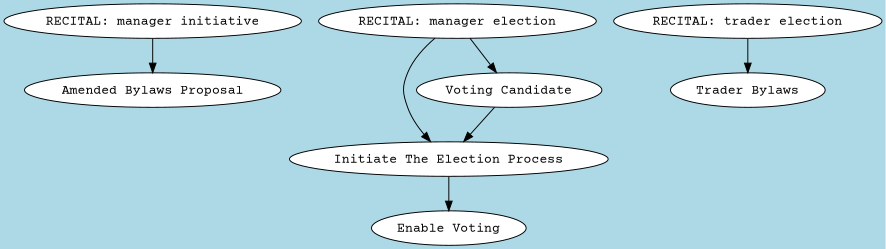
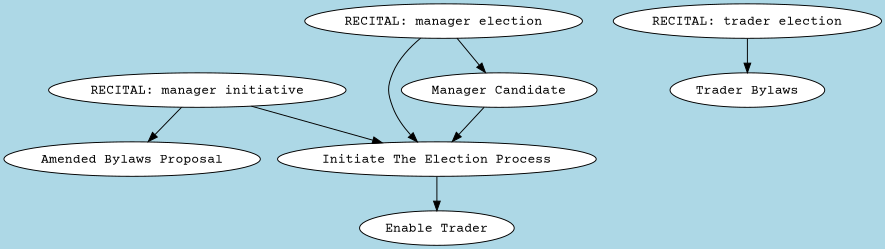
(509, 90) -> (499, 90)
none -> (312, 123)
(449, 228) -> (437, 228)
